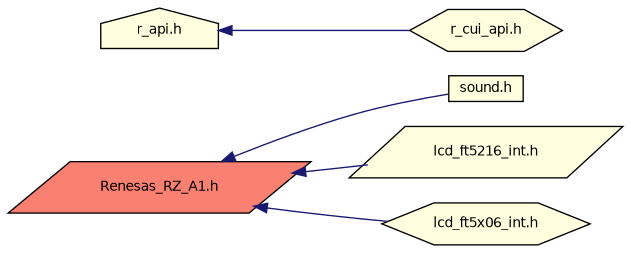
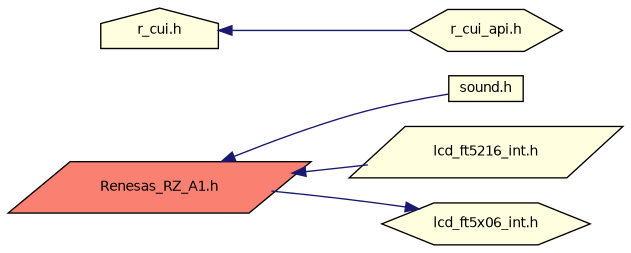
(160, 30) -> (160, 30)
(328, 215) -> (338, 198)
